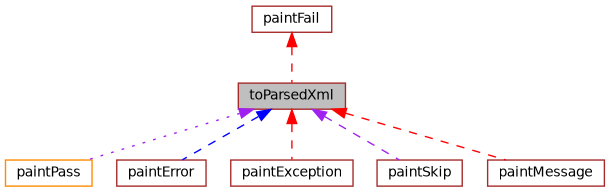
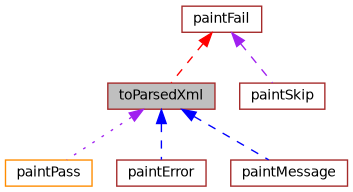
(426, 137) -> (231, 138)
(362, 138) -> (257, 63)
(292, 173) -> none
